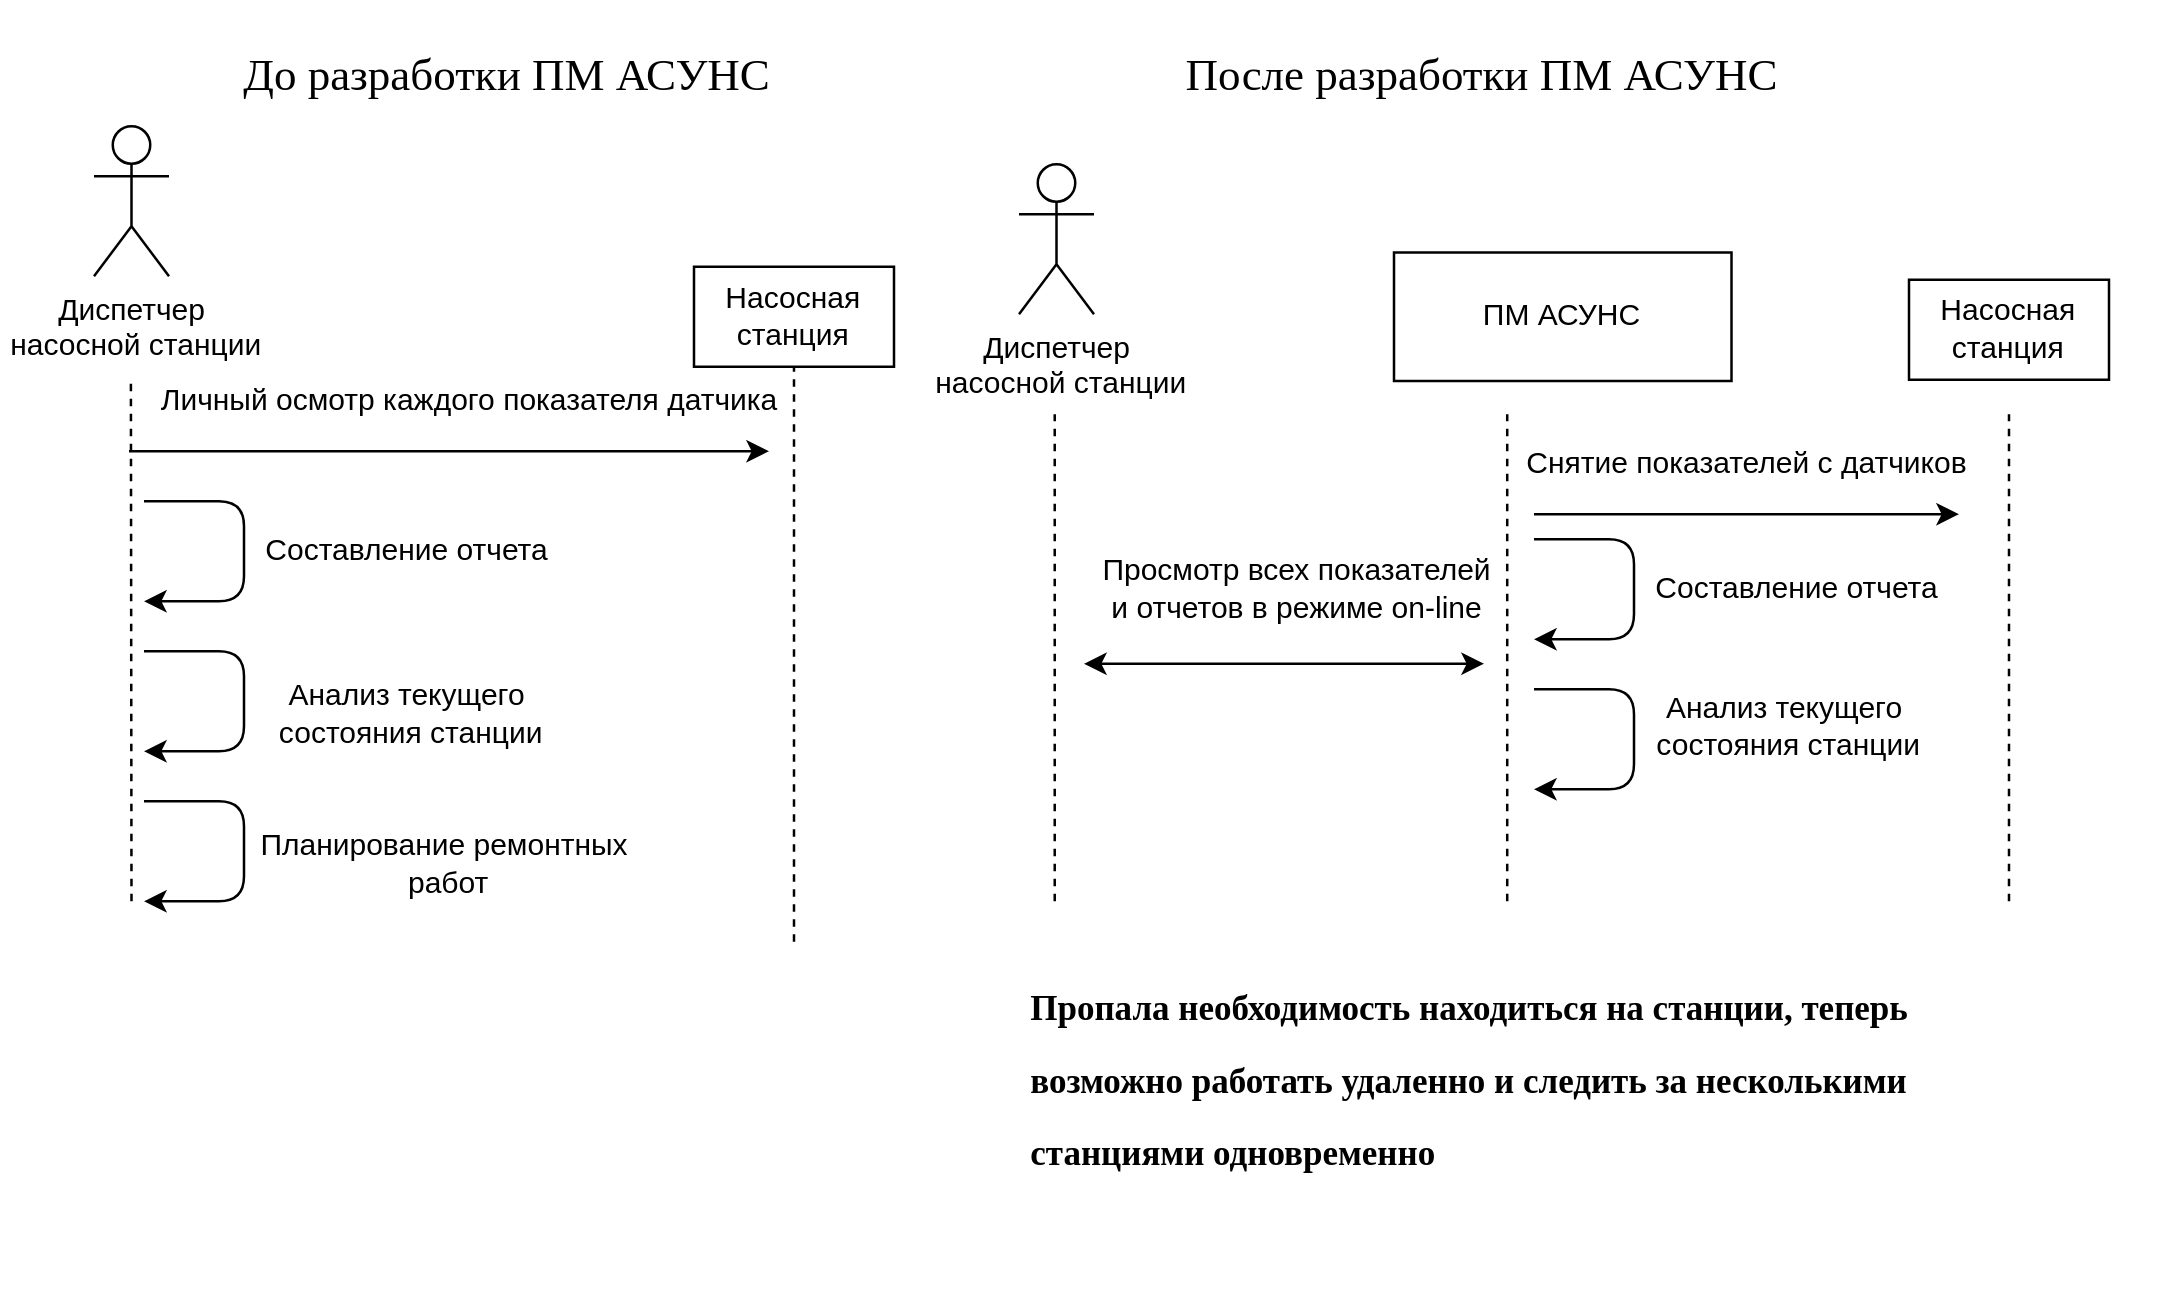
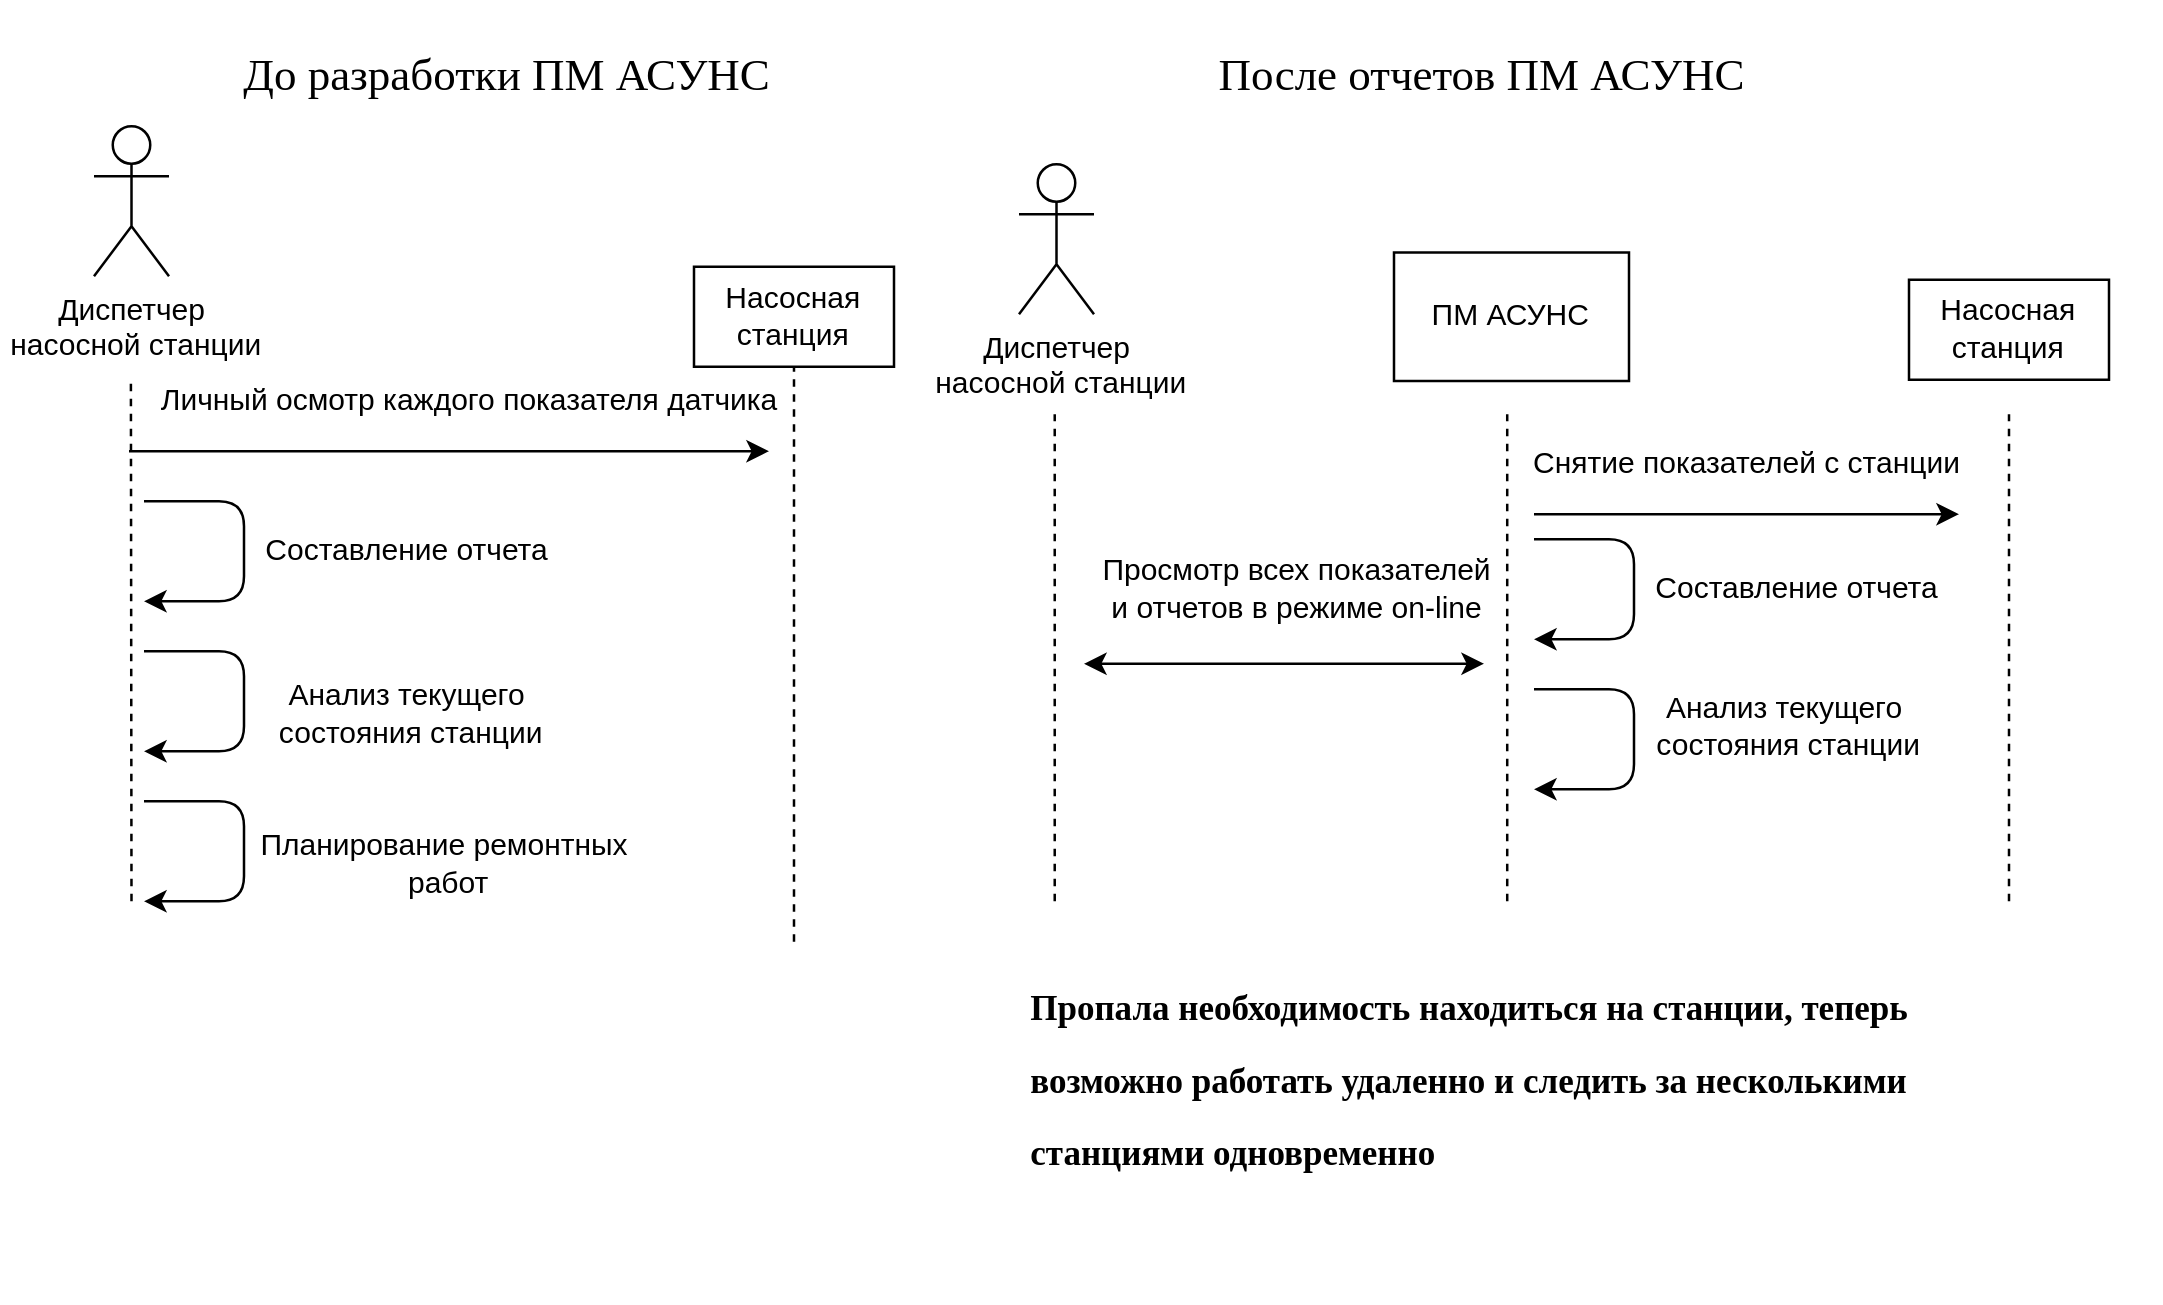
(1483, 76) -> (1483, 76)
(1563, 317) -> (1511, 317)
(1748, 464) -> (1748, 464)
